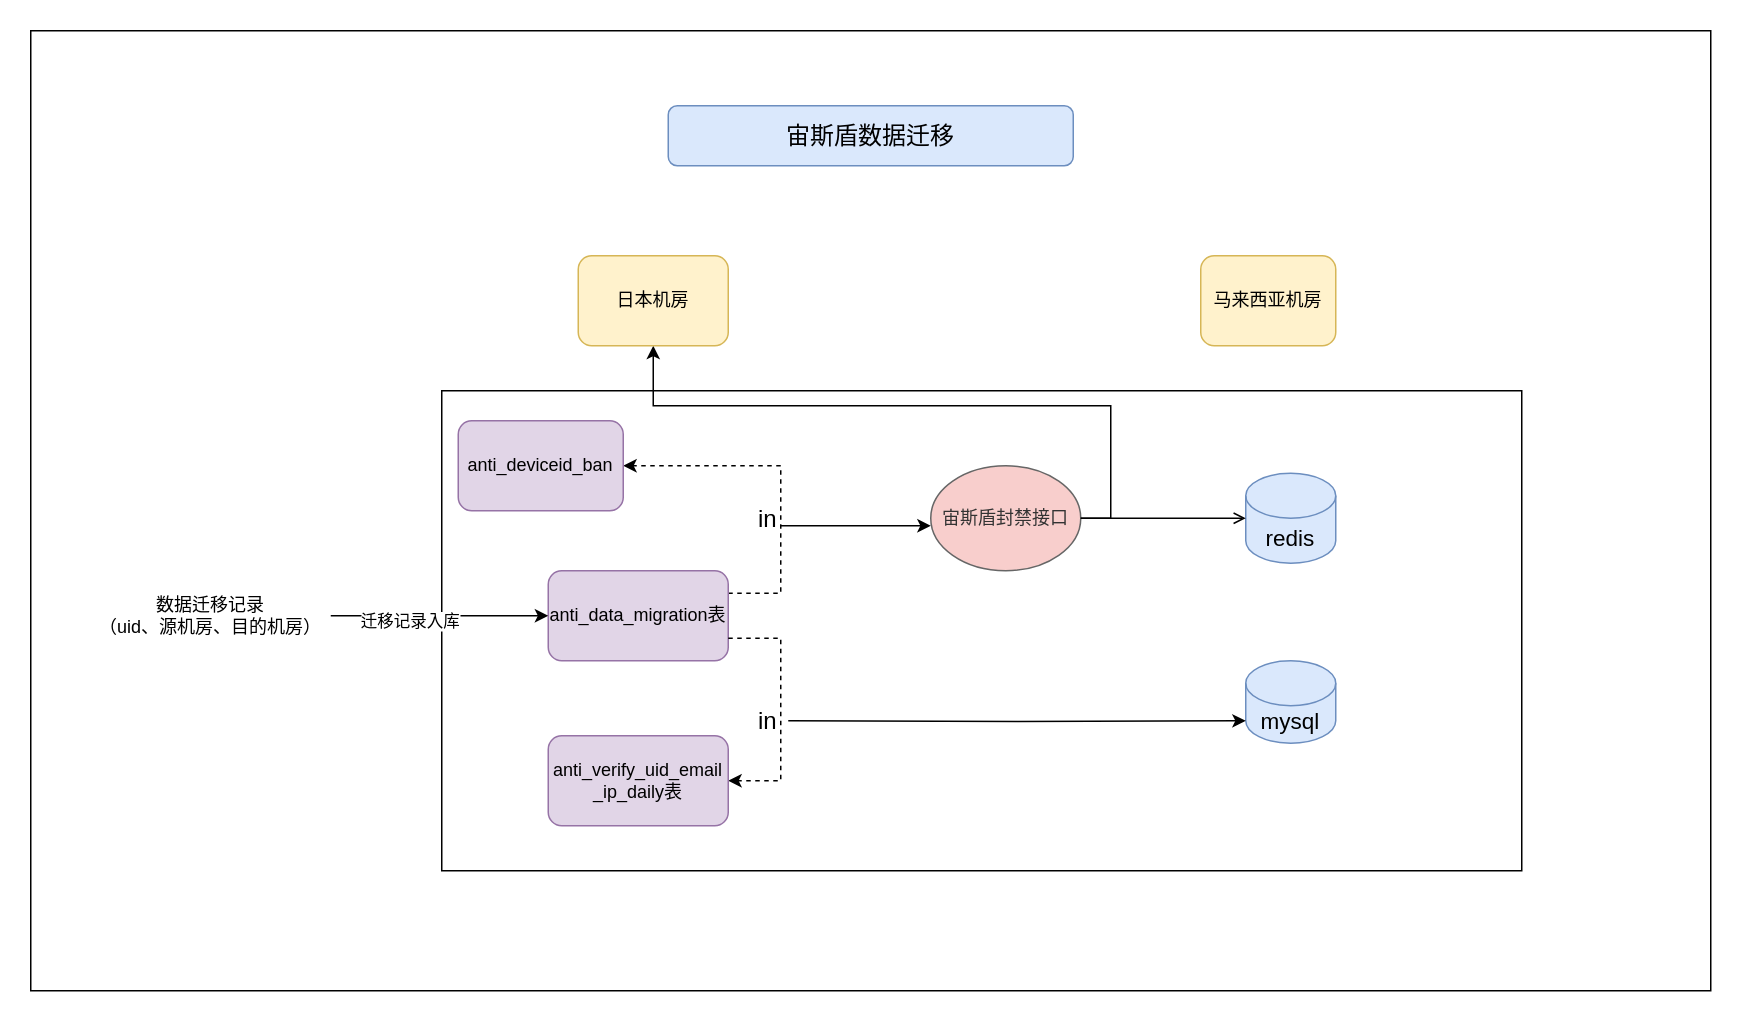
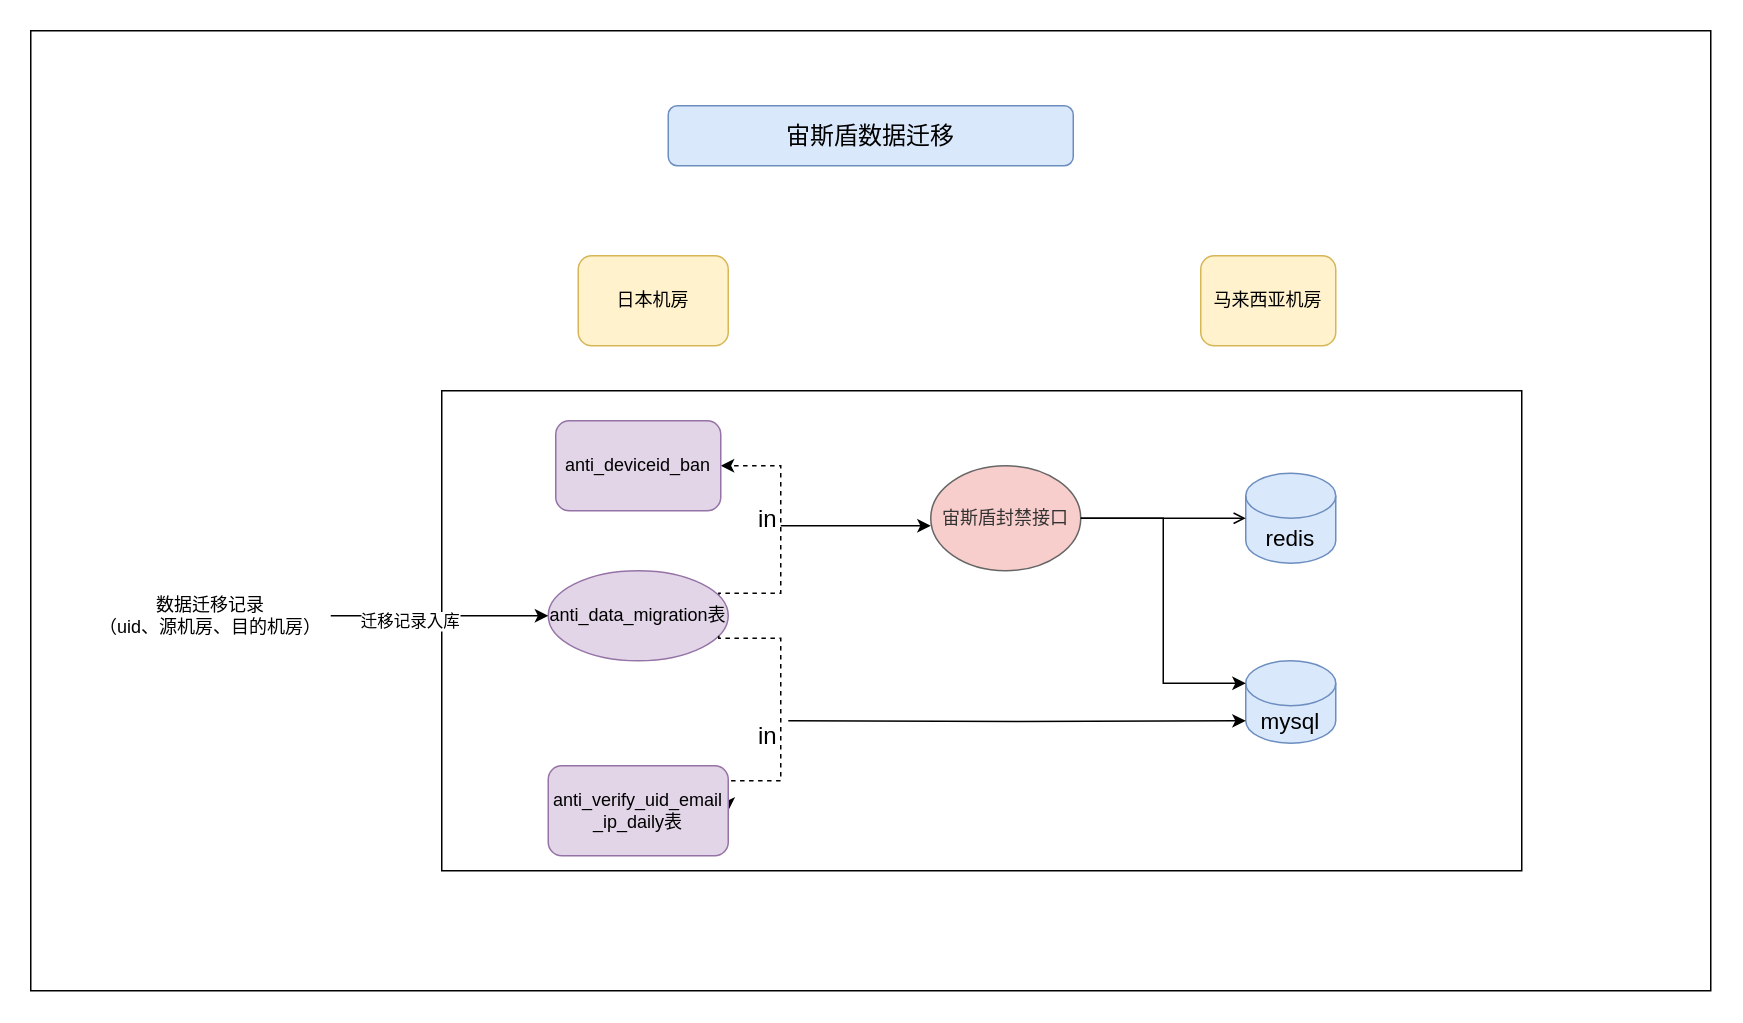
(913, 406) -> (1163, 638)
(541, 466) -> (638, 466)
(638, 616) -> (638, 616)
(638, 781) -> (638, 811)
